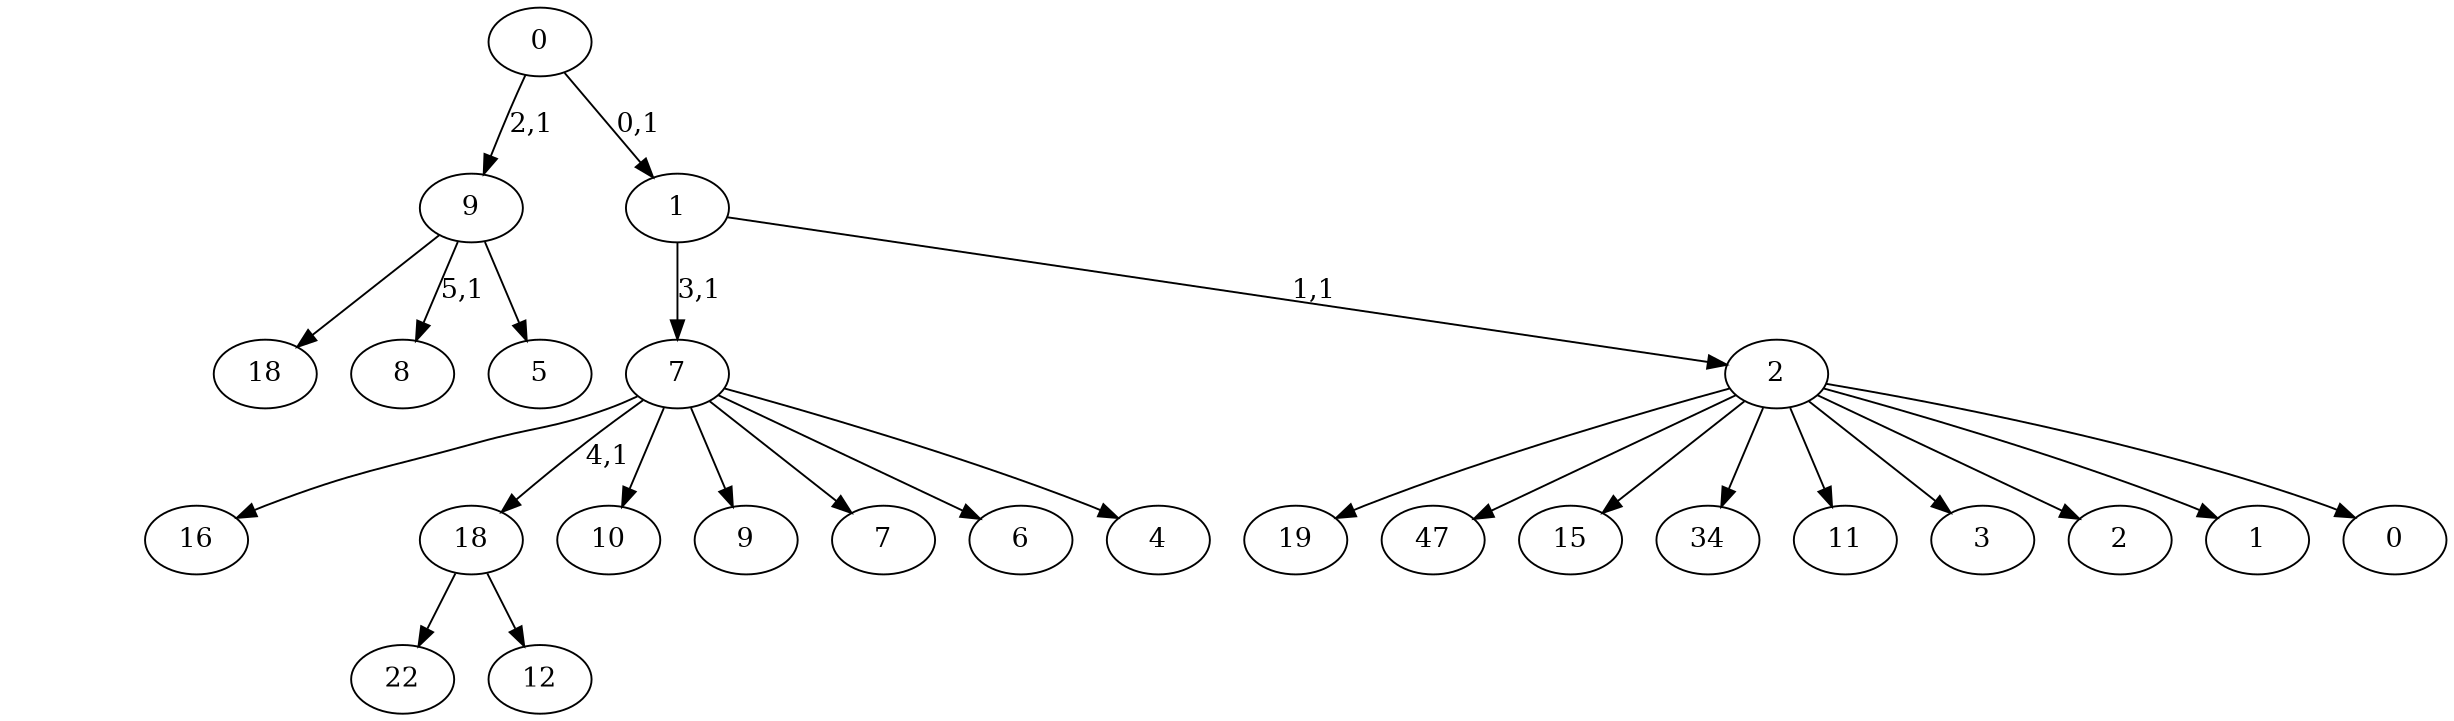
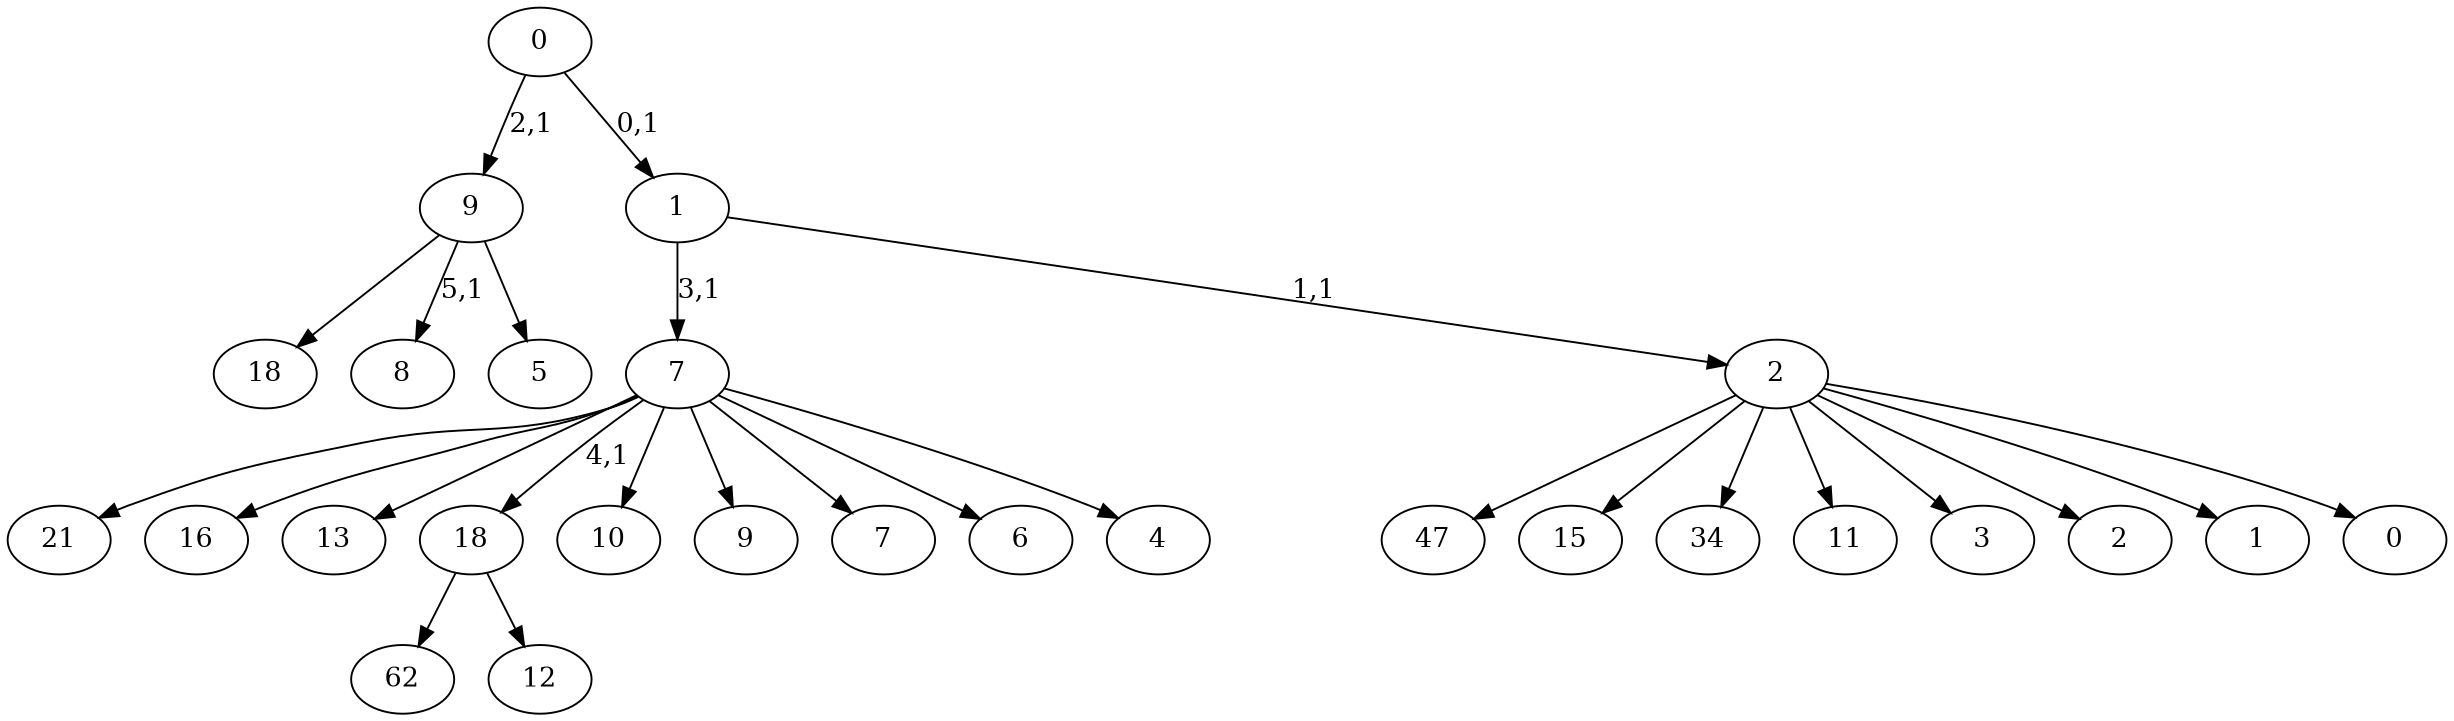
none -> (59, 540)
none -> (334, 540)
(1296, 540) -> none
(403, 679) -> (403, 679)
